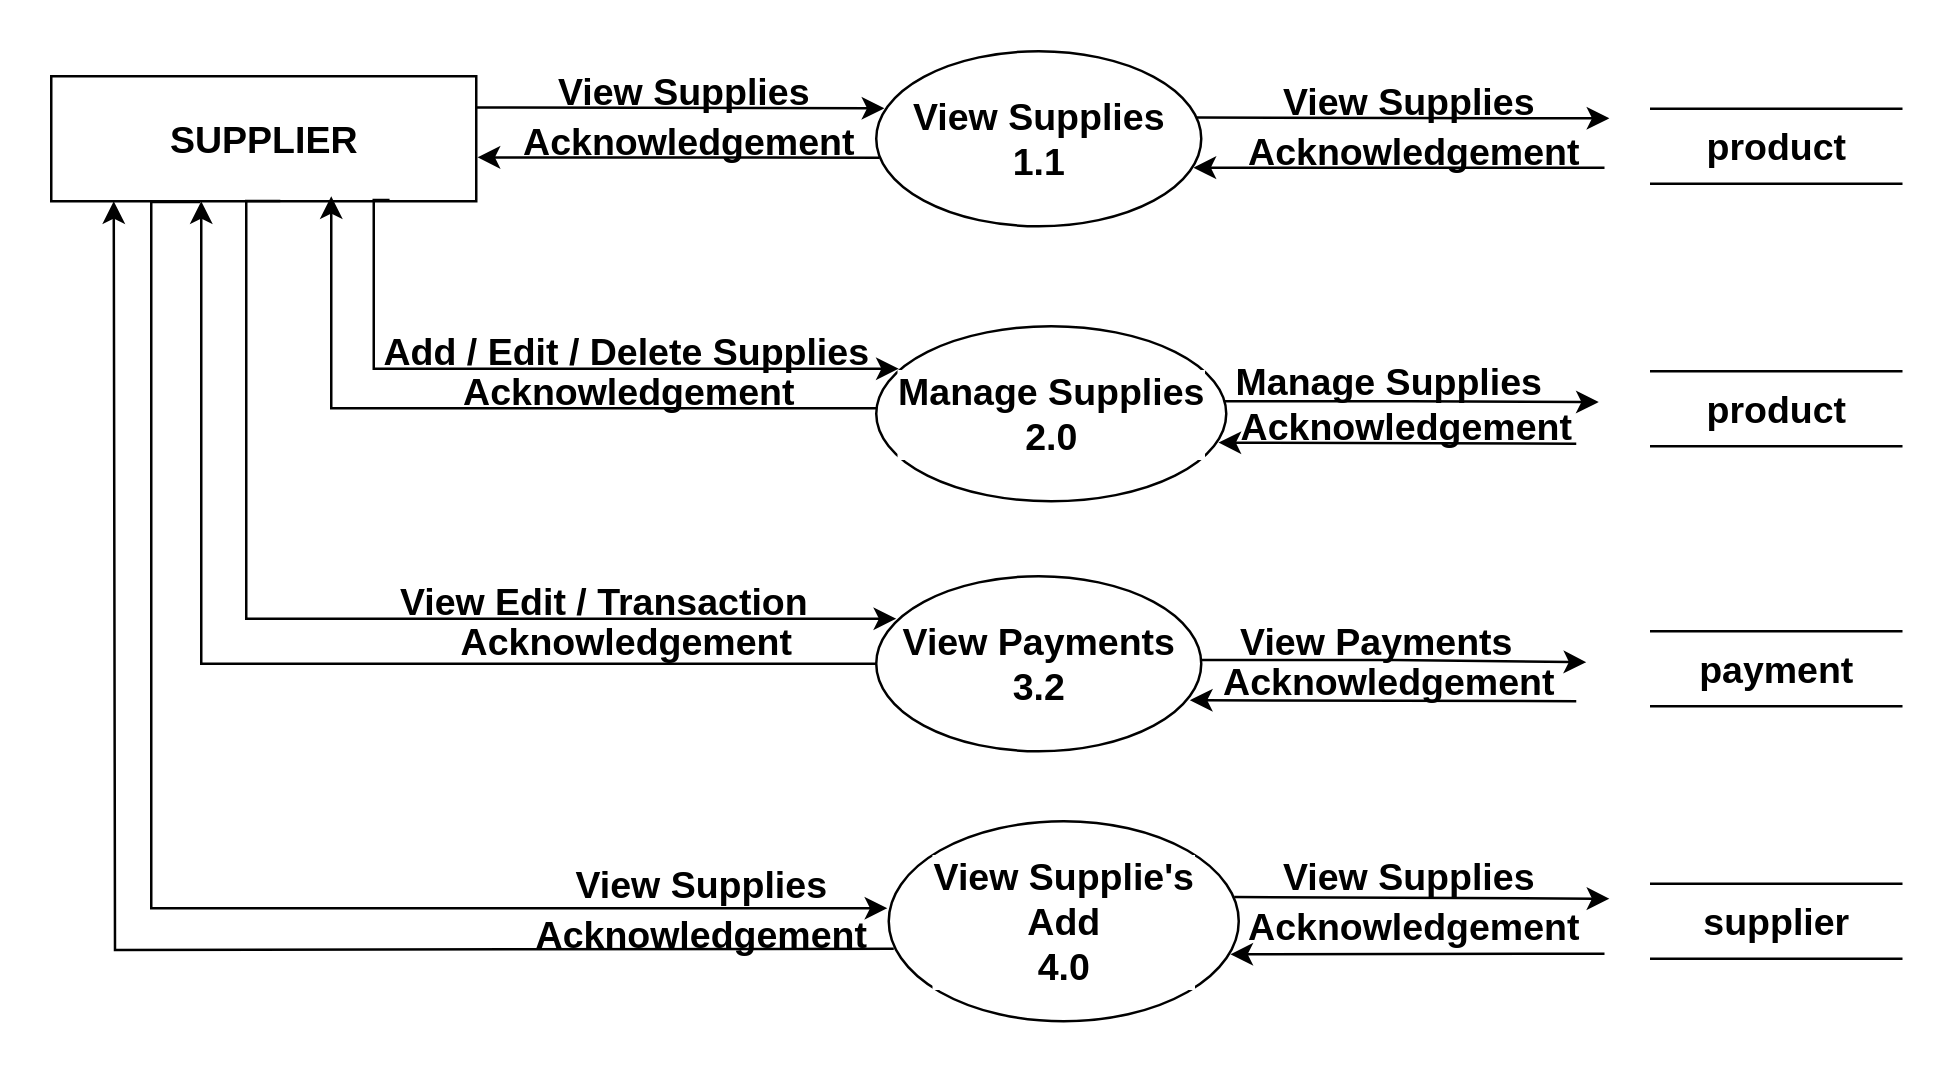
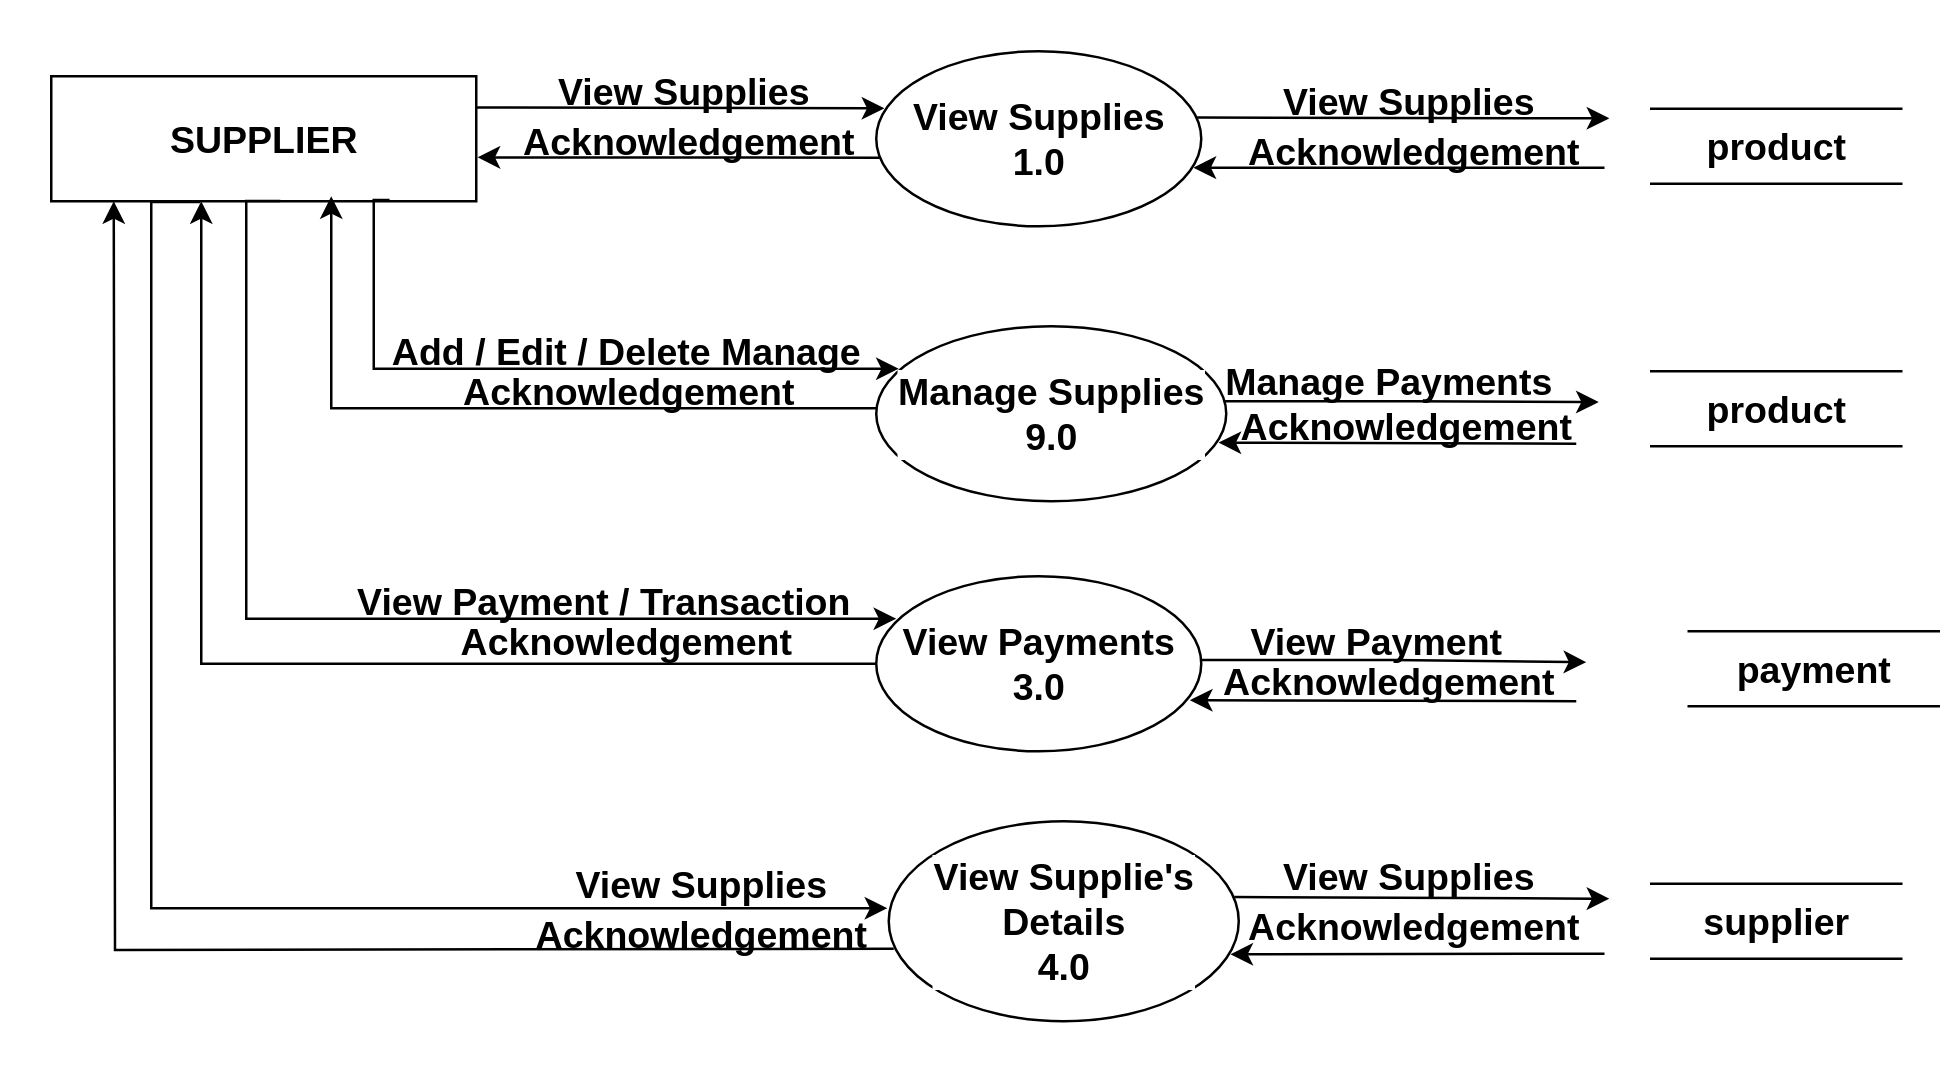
(1040, 139) -> (1040, 139)
(628, 351) -> (628, 351)
(1390, 381) -> (1390, 381)
(1053, 414) -> (1053, 414)
(605, 601) -> (605, 601)
(1378, 641) -> (1378, 641)
(1040, 664) -> (1040, 664)
(1776, 669) -> (1814, 669)
(1065, 921) -> (1065, 921)
